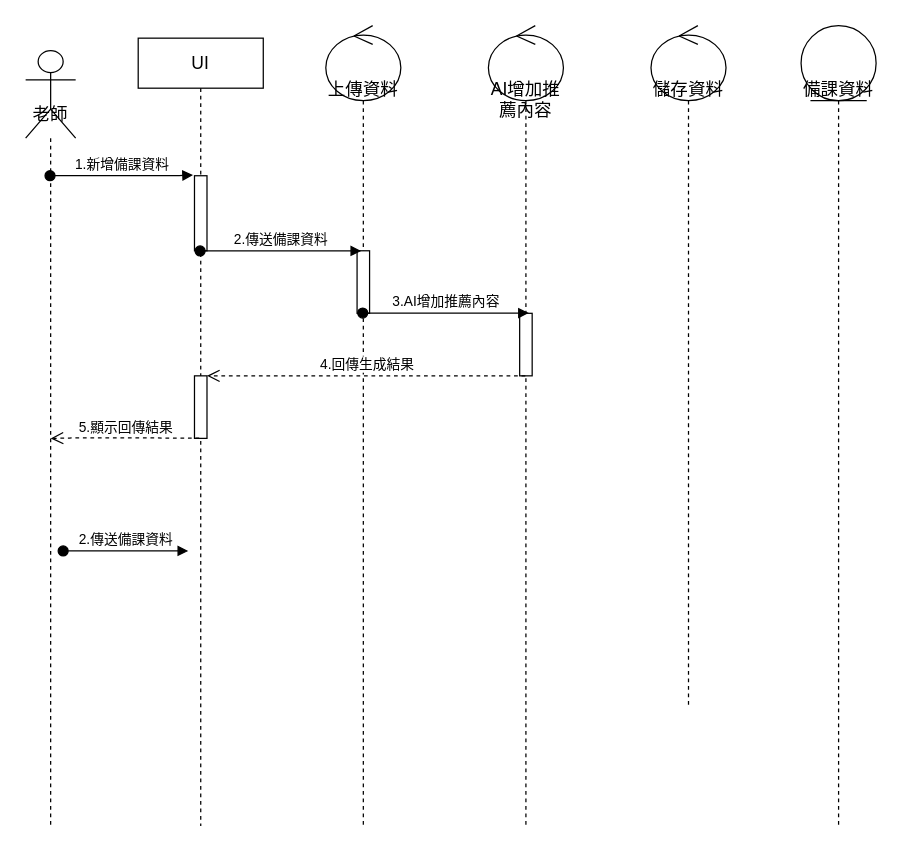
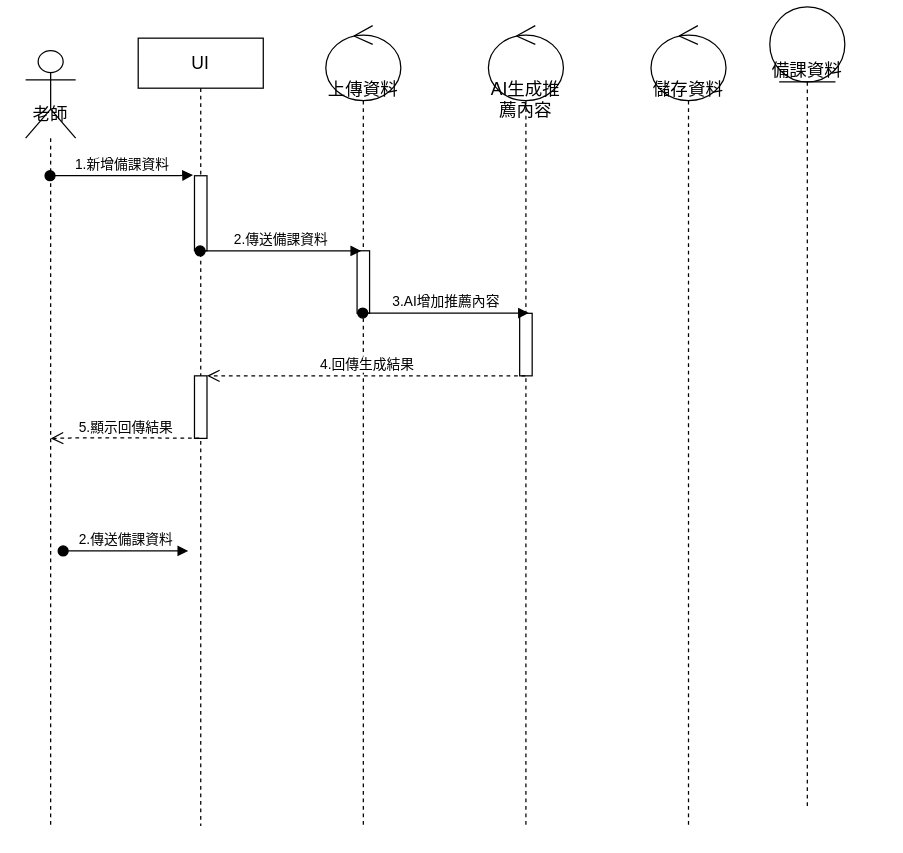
(526, 100) -> (526, 100)
(688, 366) -> (688, 426)
(838, 426) -> (807, 407)
